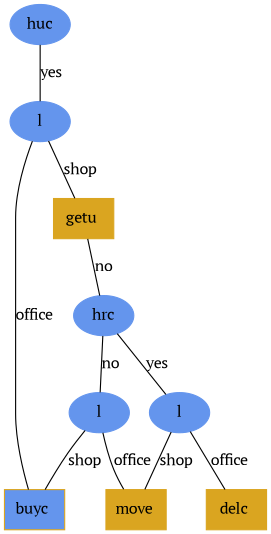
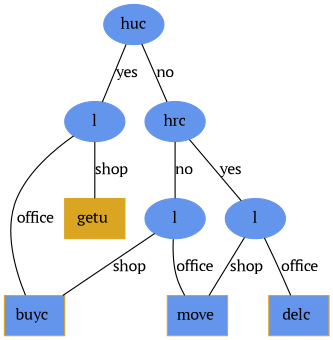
(94, 267) -> (154, 73)
(136, 510) -> (197, 316)
(236, 510) -> (299, 316)
